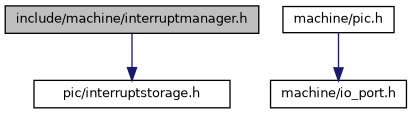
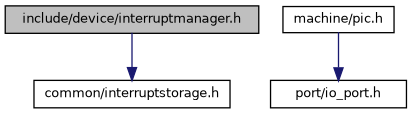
(132, 20) -> (132, 20)
(132, 94) -> (132, 94)
(338, 94) -> (338, 94)
